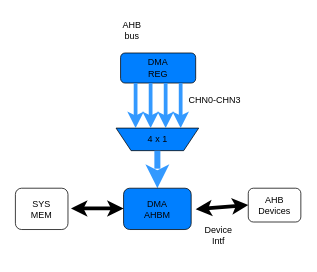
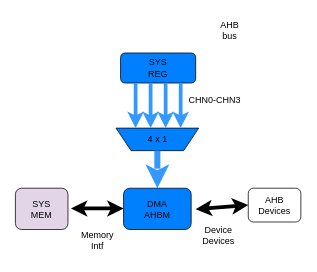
(132, 30) -> (229, 30)
(158, 68) -> (158, 68)
(42, 209) -> (42, 209)
(218, 235) -> (218, 235)
none -> (97, 240)
